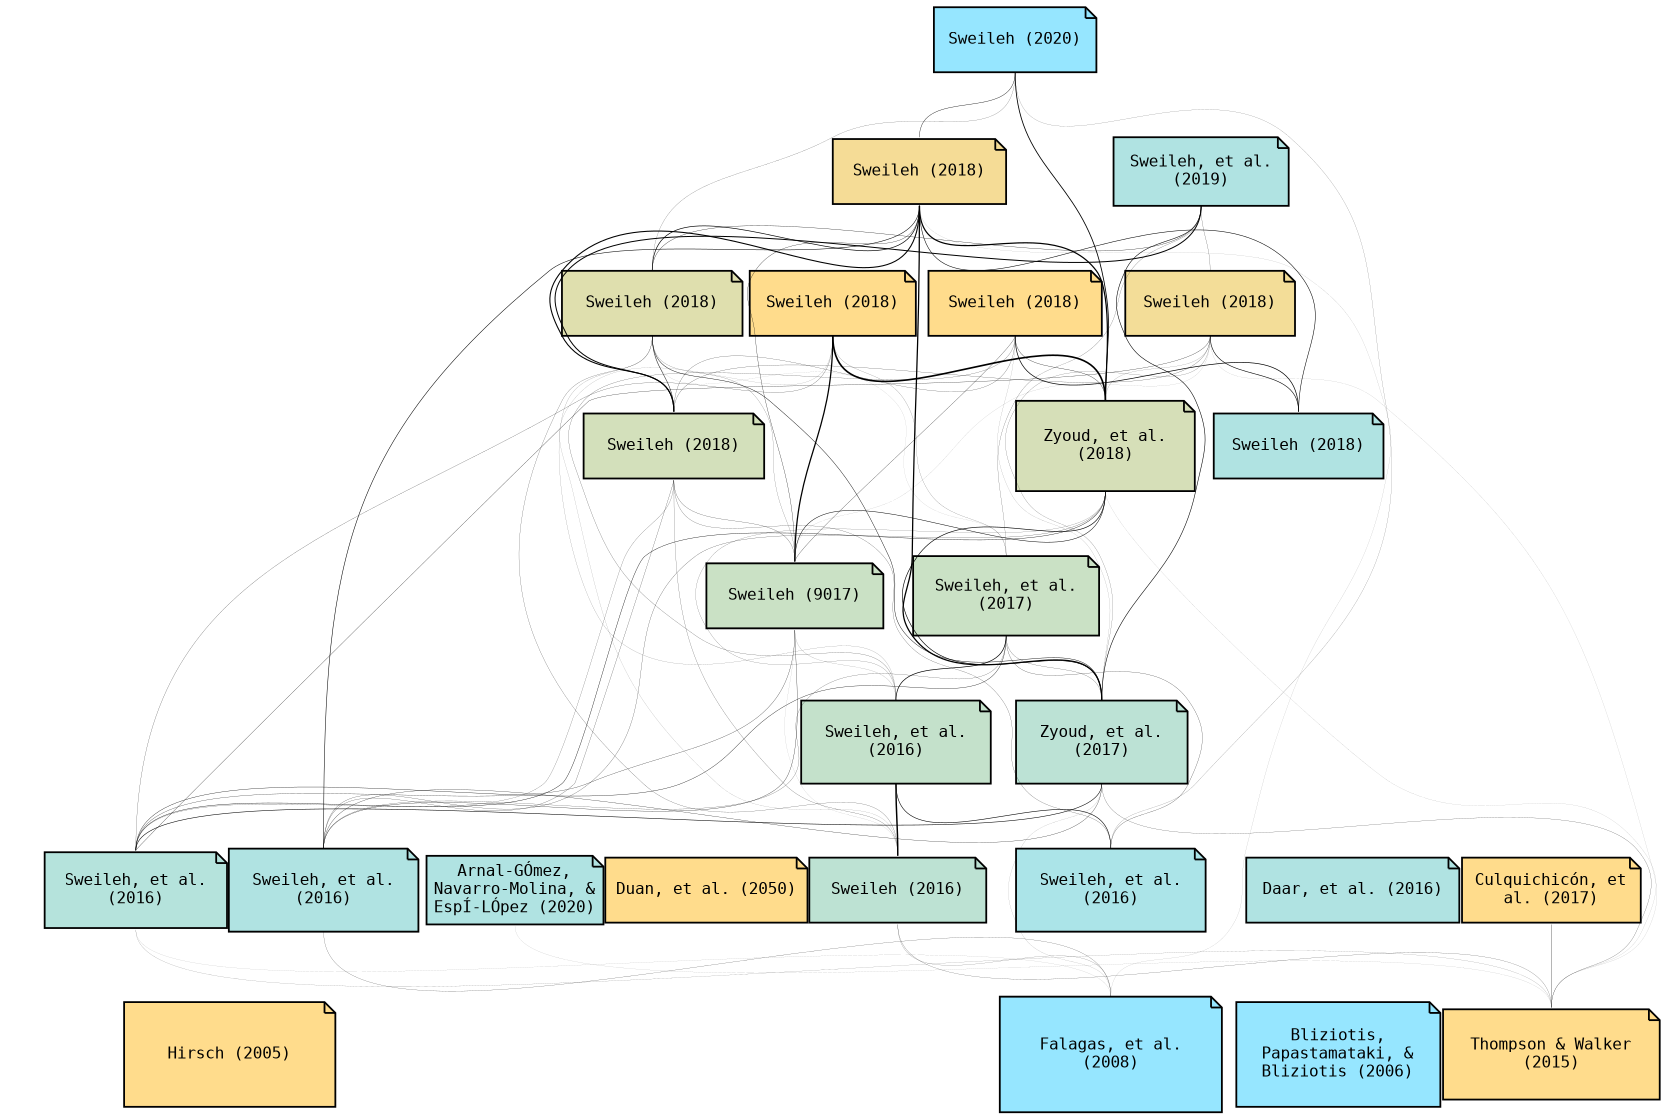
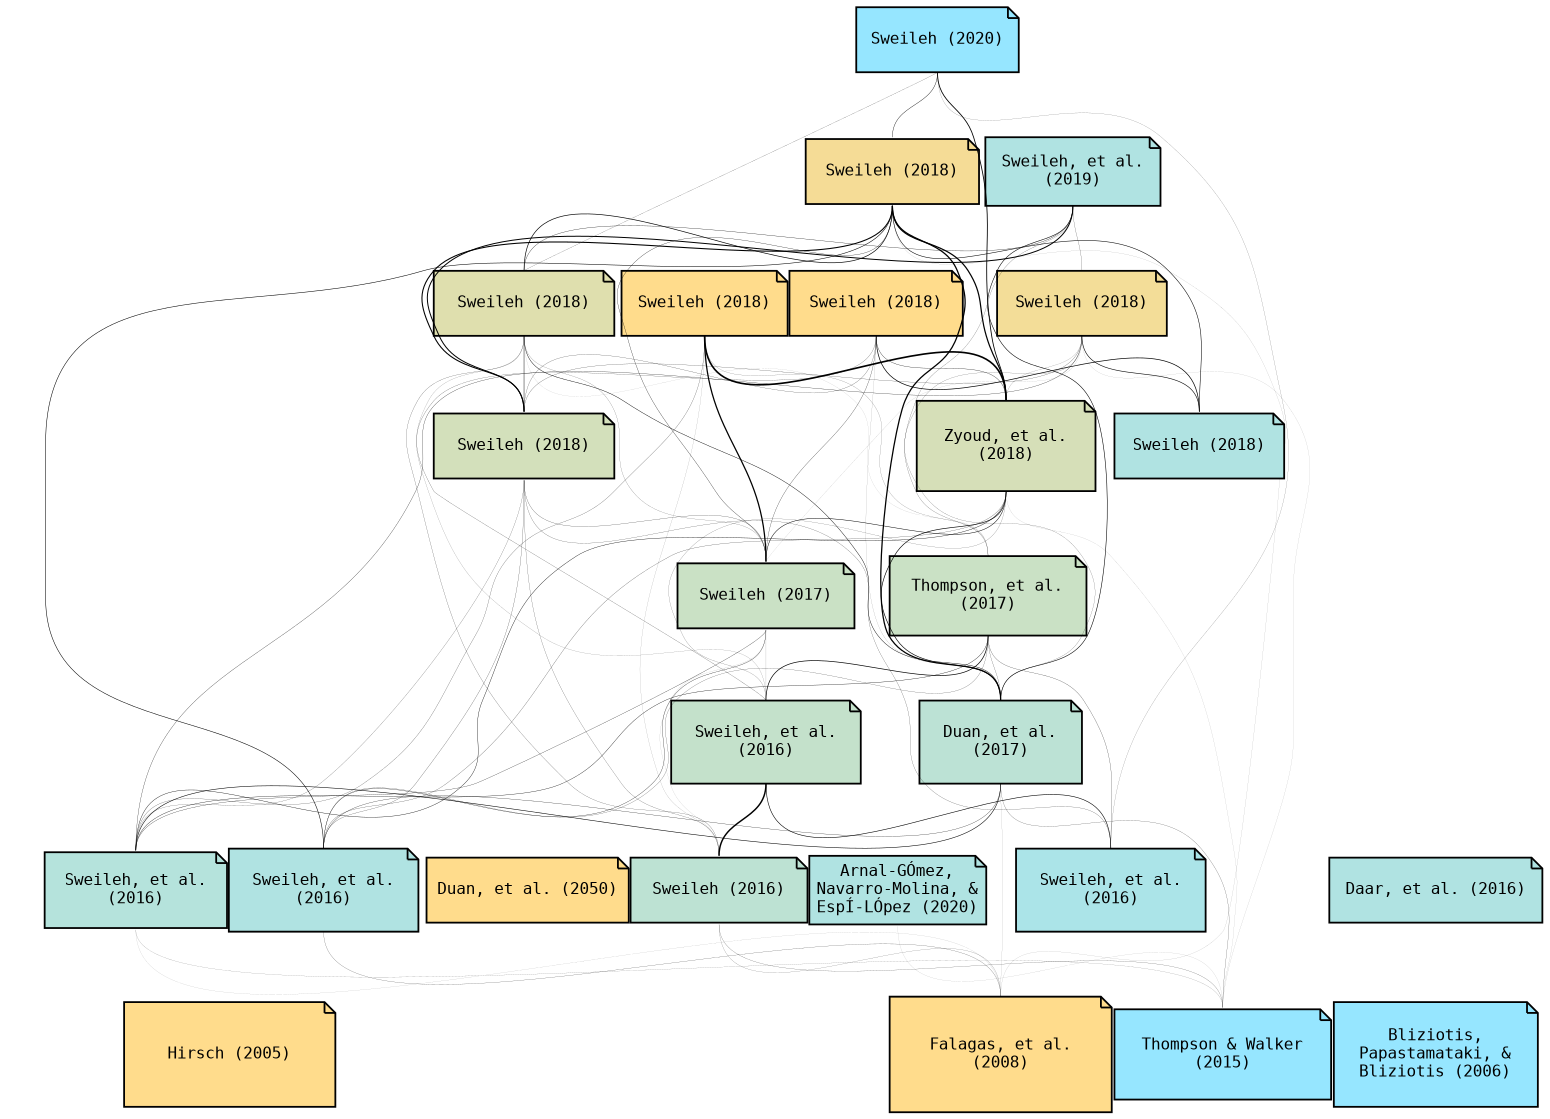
(795, 596) -> (766, 596)
(1006, 596) -> (988, 596)
(1102, 742) -> (1001, 742)
(1551, 890) -> none
(1111, 1054) -> (1001, 1054)
(1551, 1054) -> (1223, 1054)
